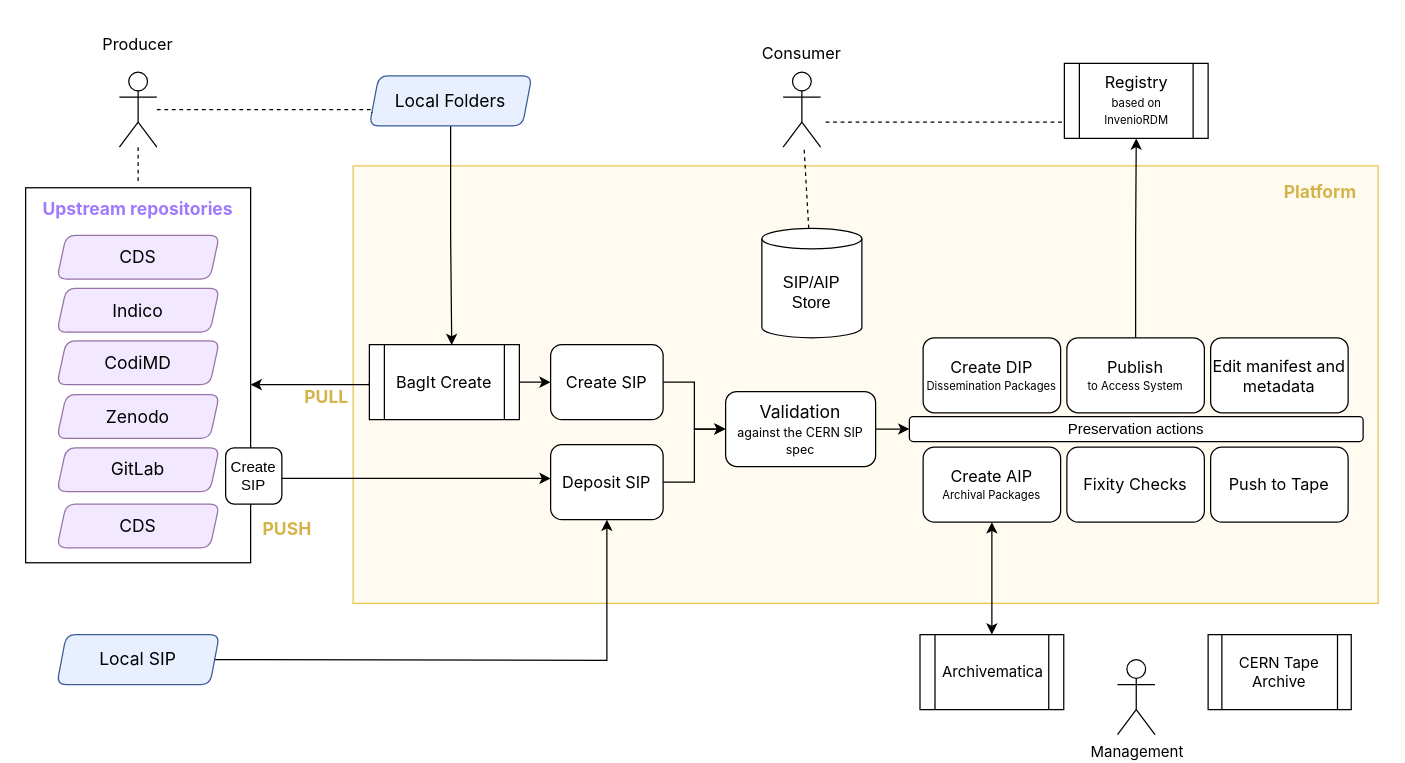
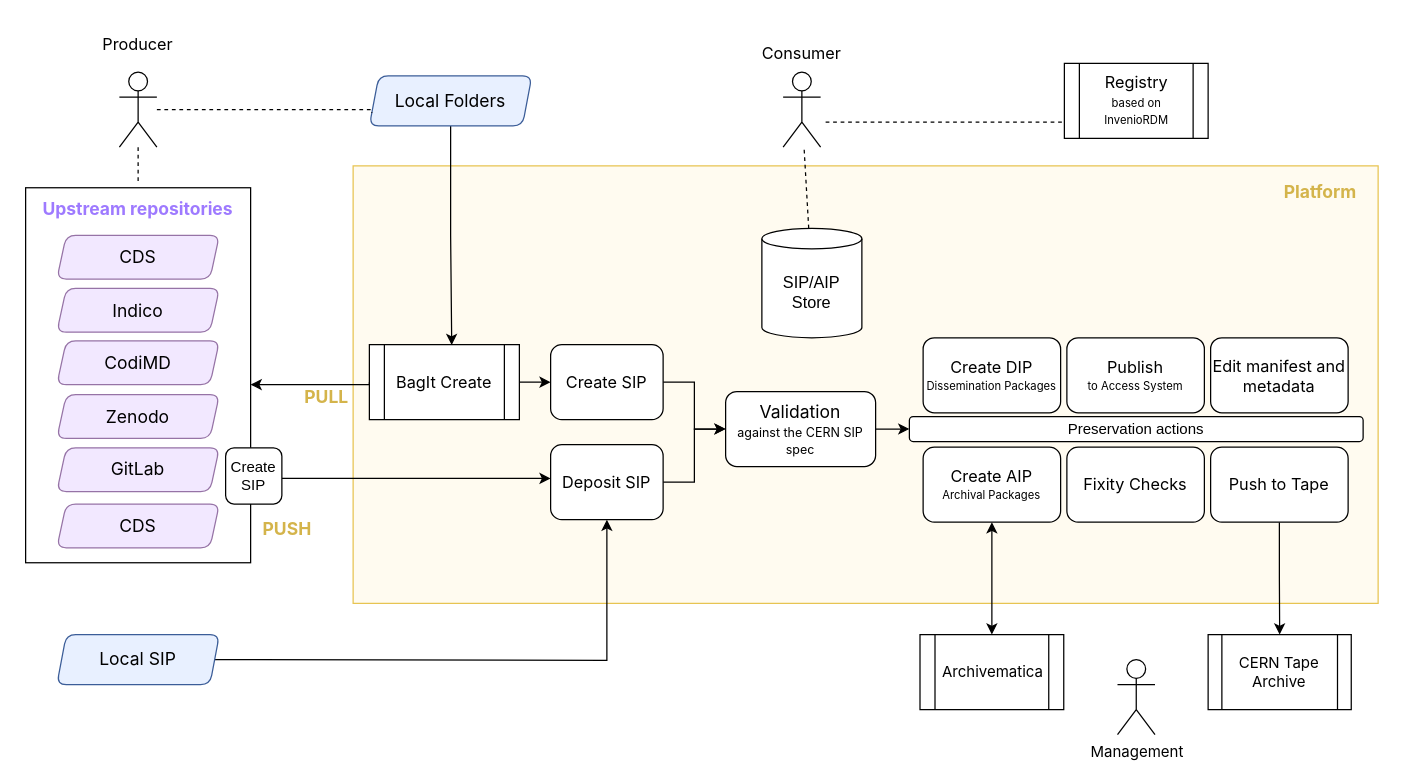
(1136, 242) -> none
none -> (1279, 574)
